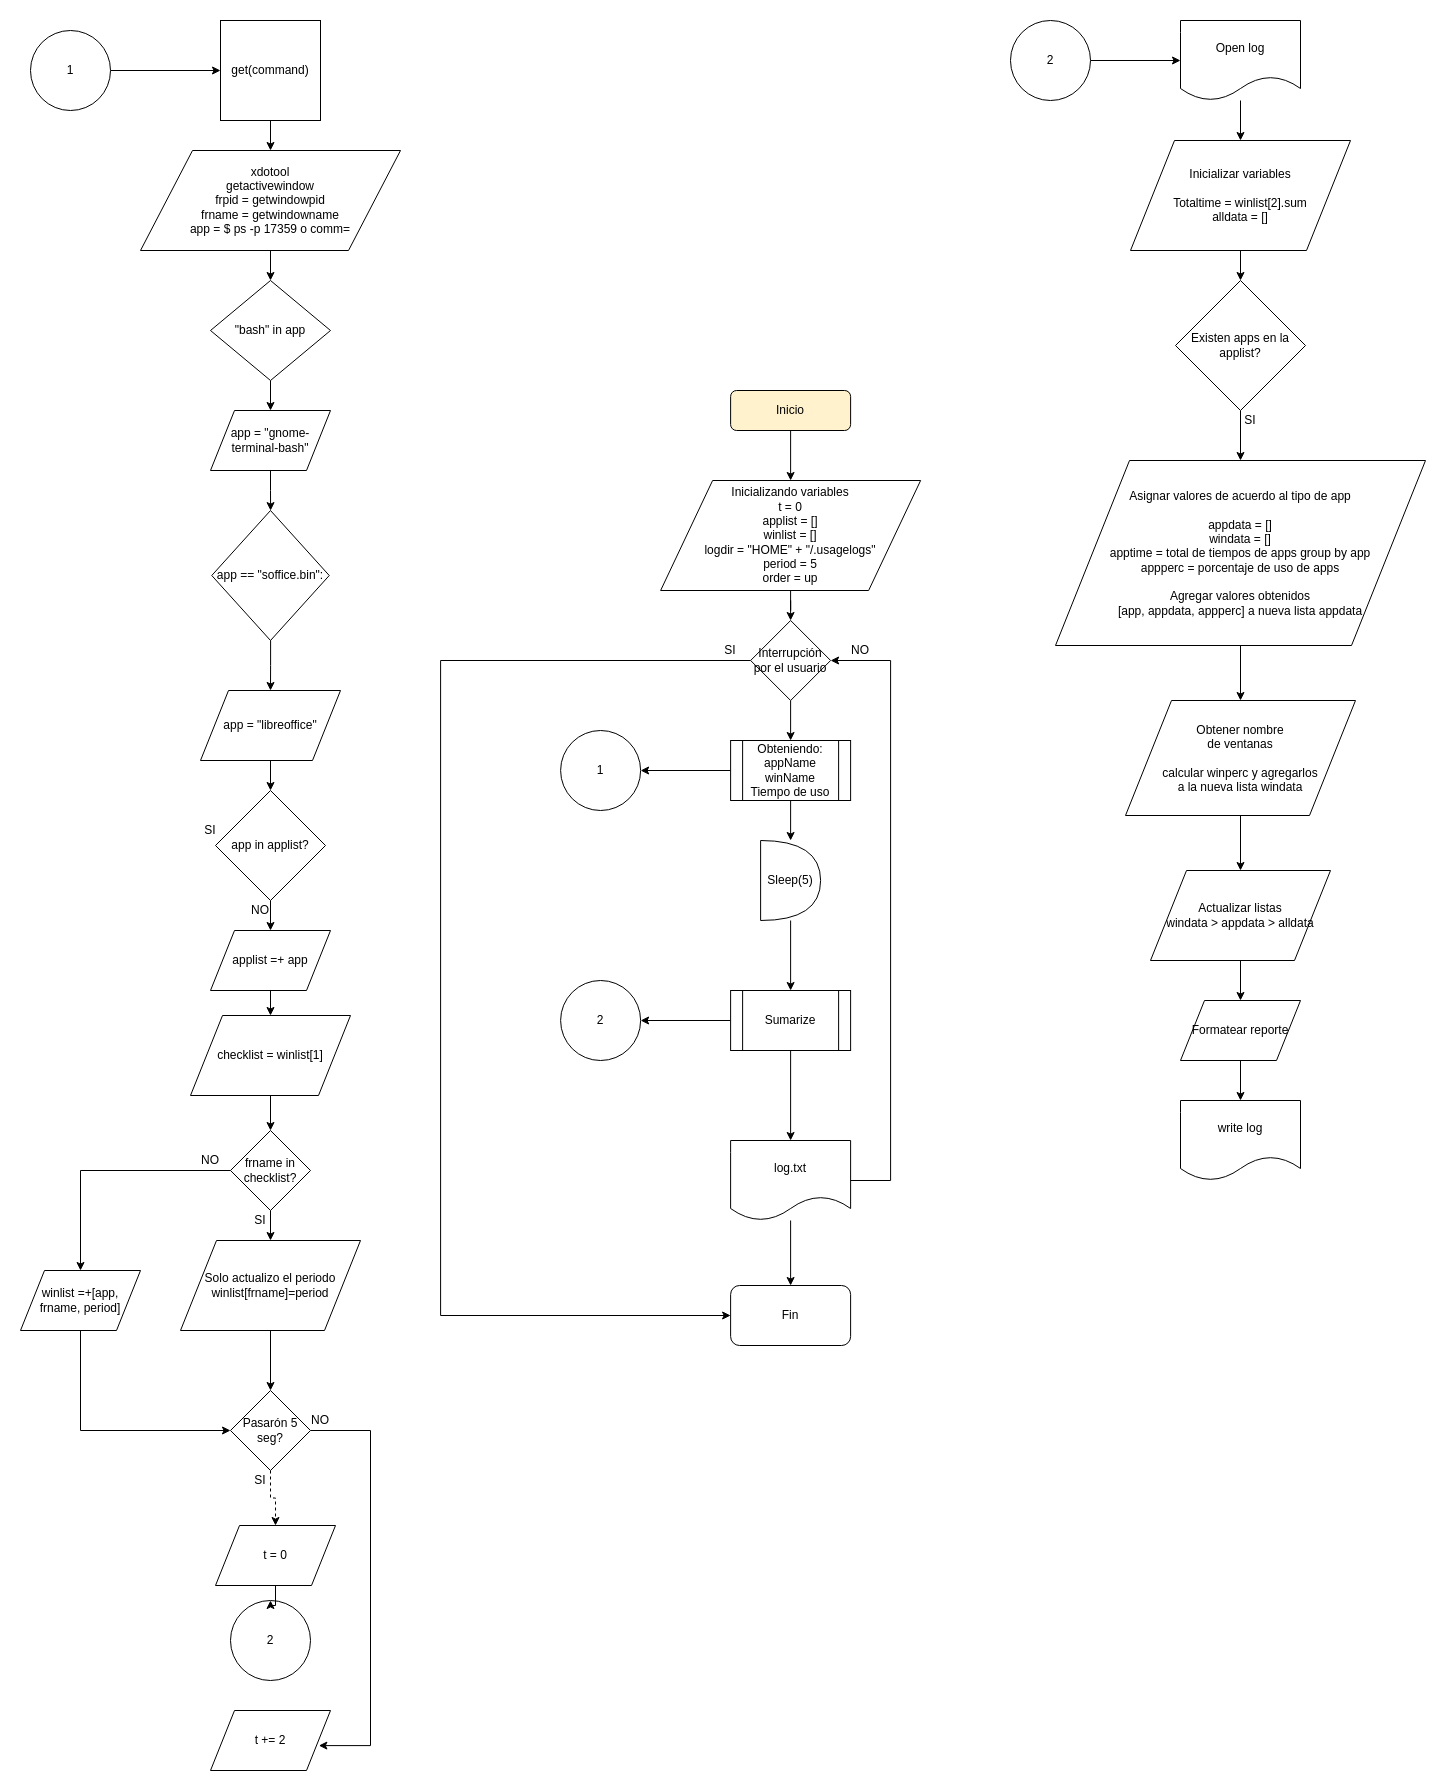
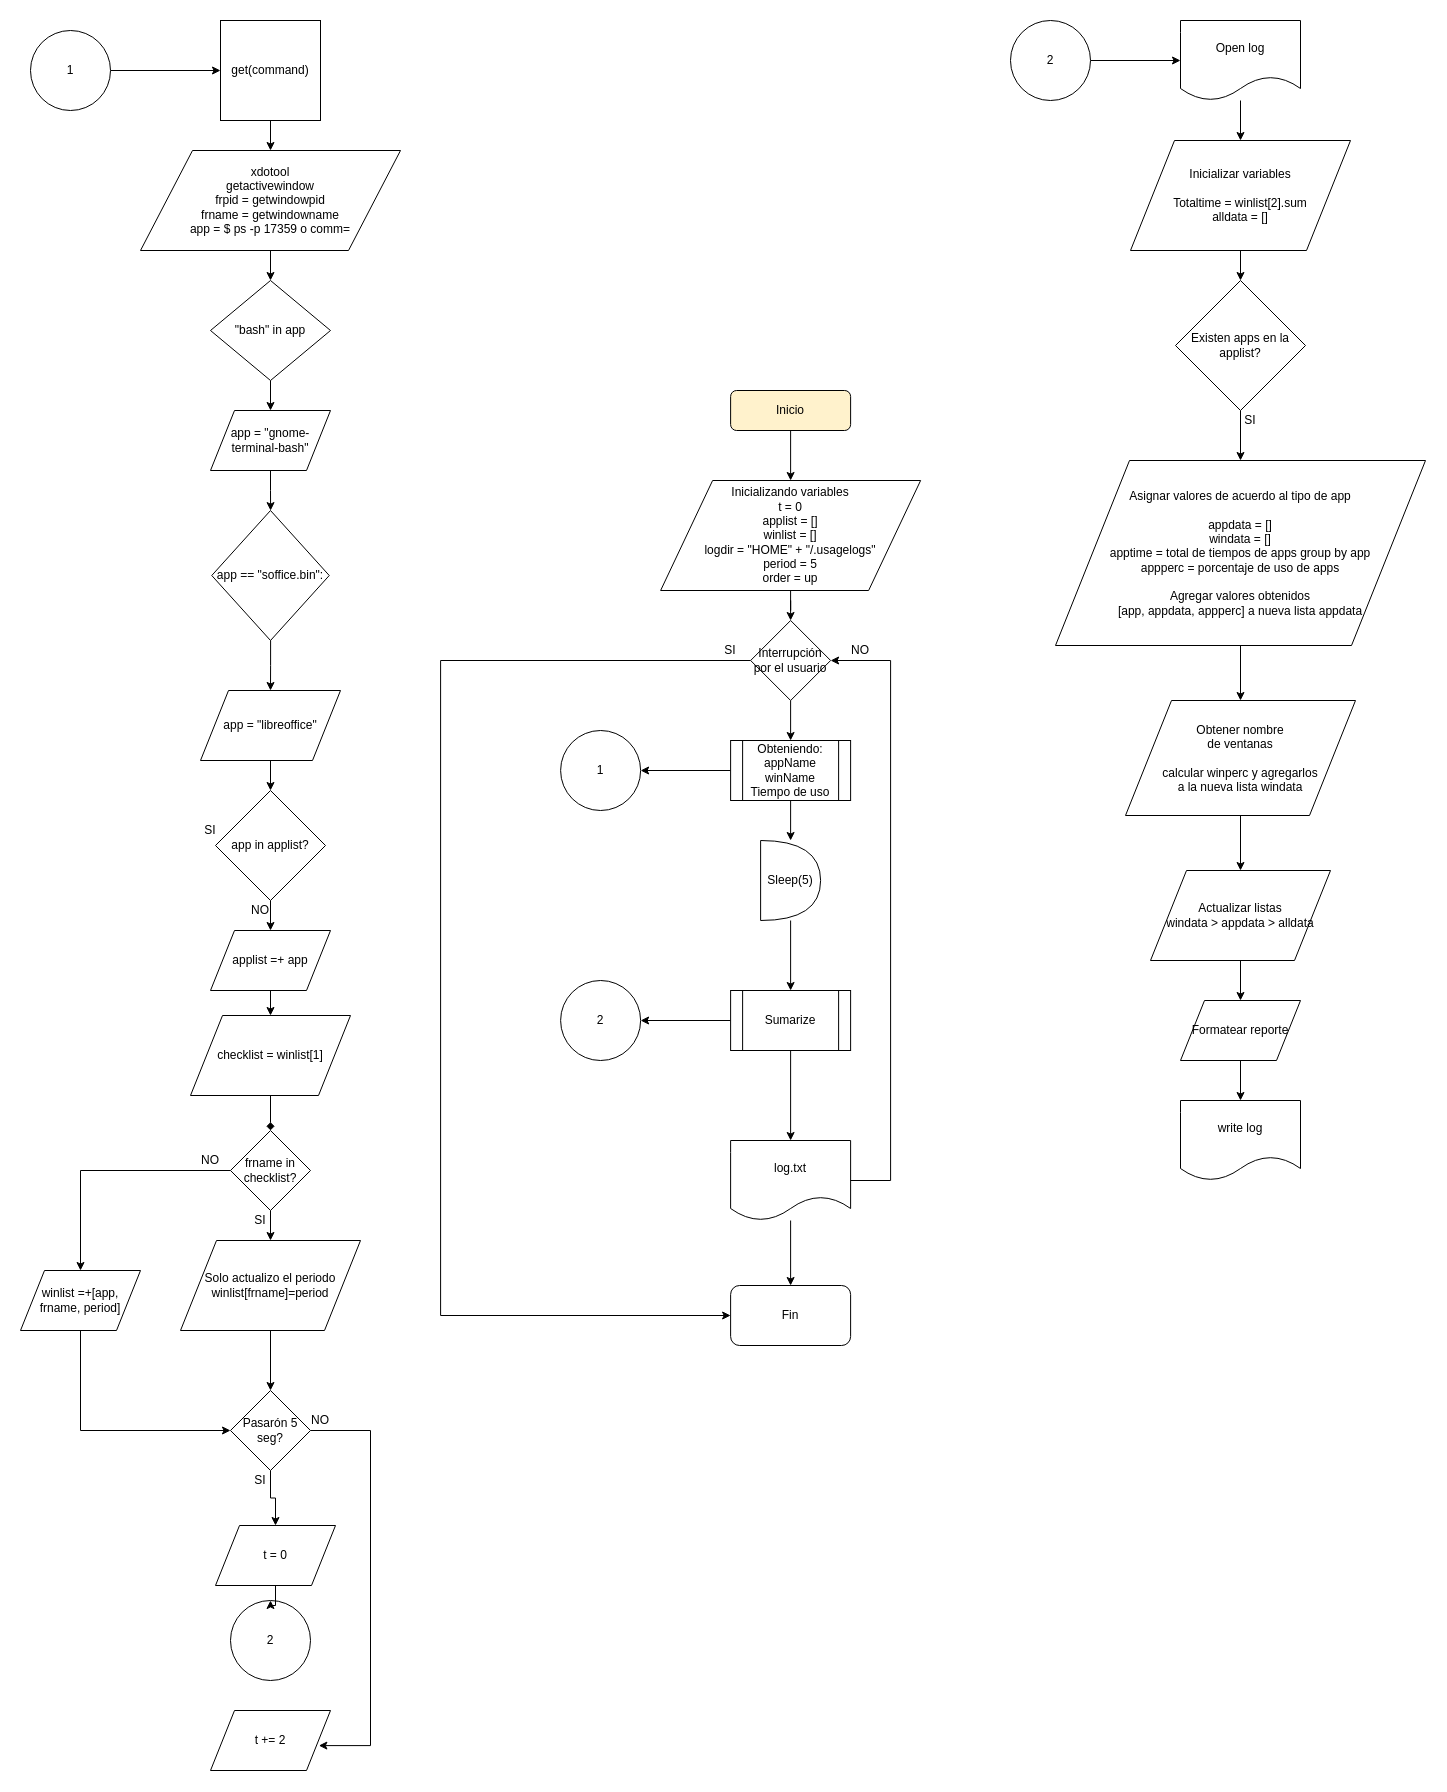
(271, 1122) -> (271, 1122)
(271, 1498) -> (271, 1498)
